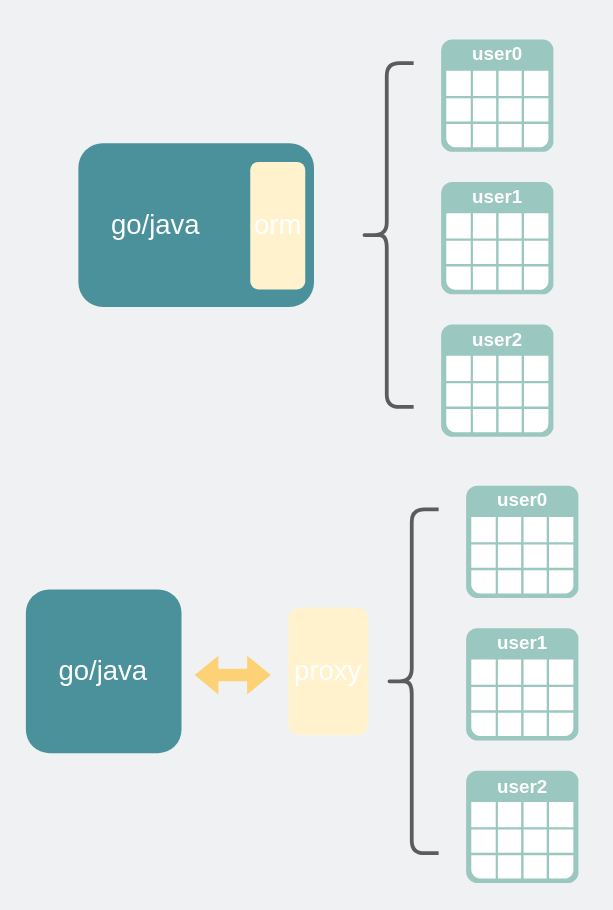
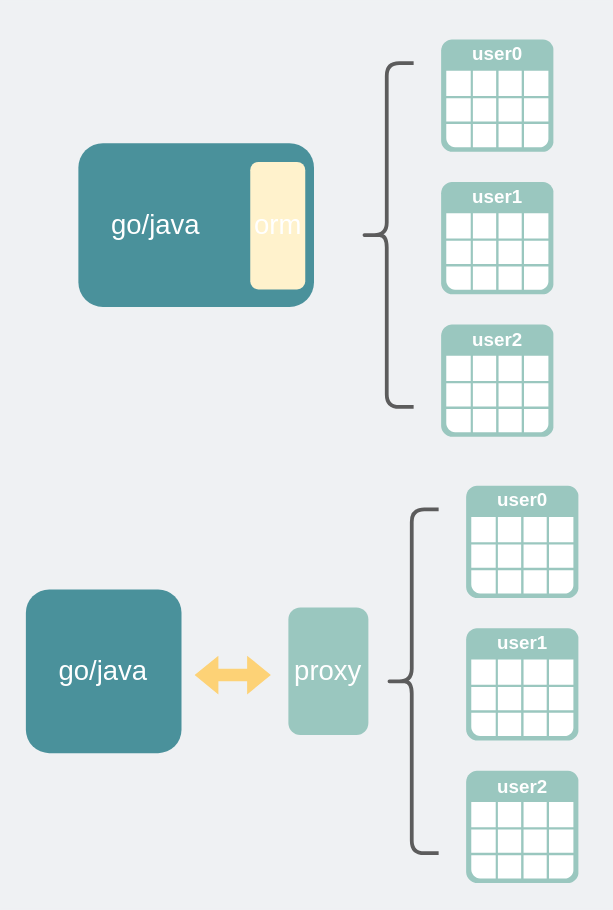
(328, 671) -> (328, 671)
